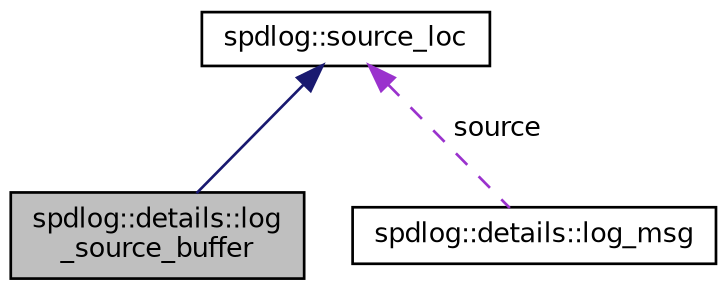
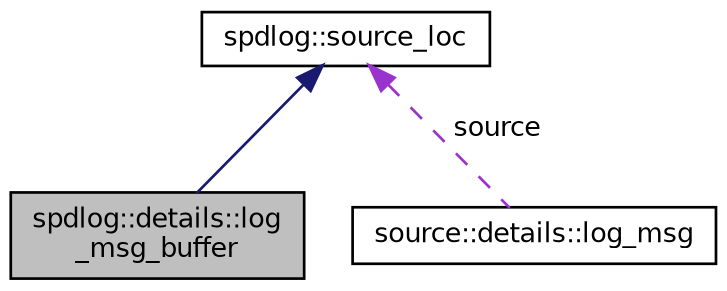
(157, 236) -> (157, 236)
(534, 236) -> (534, 236)
